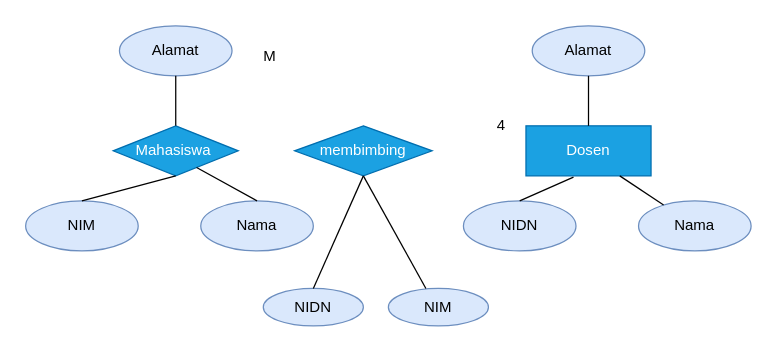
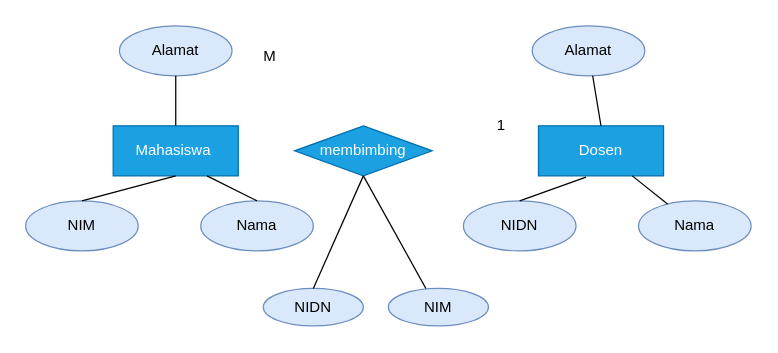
(501, 126) -> (501, 126)
(176, 151) -> (176, 151)
(588, 151) -> (601, 151)
